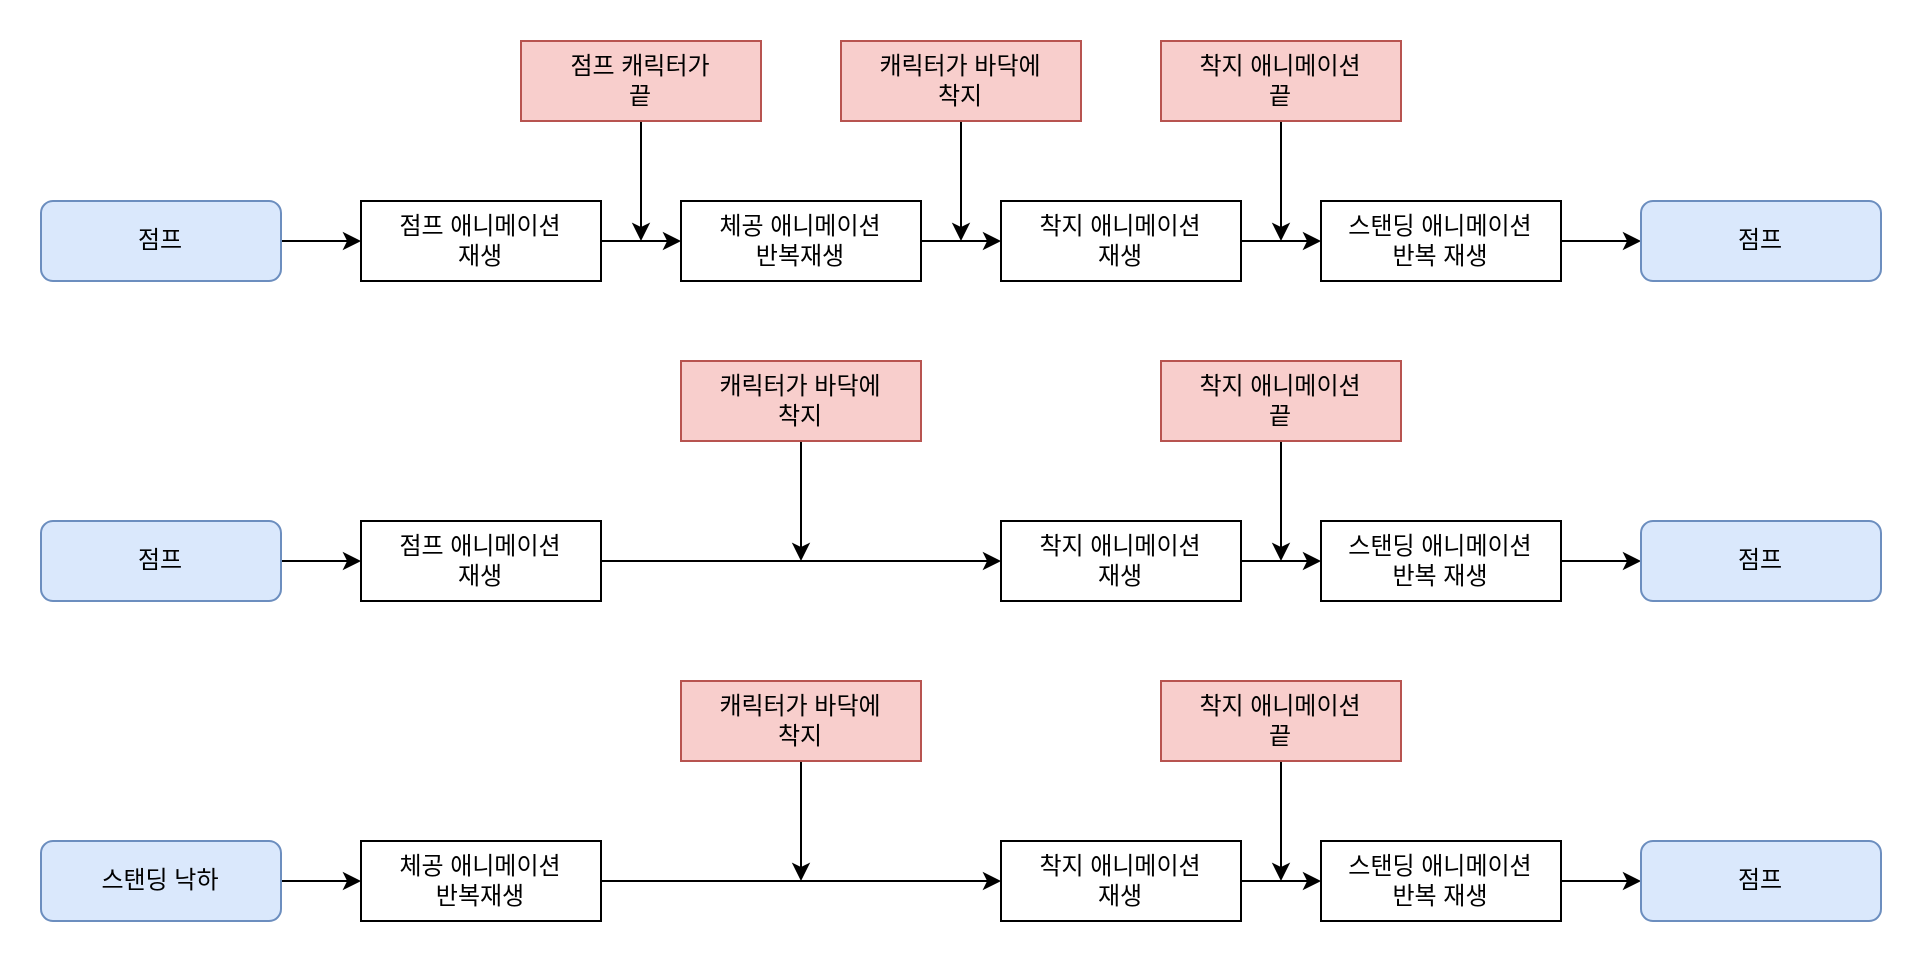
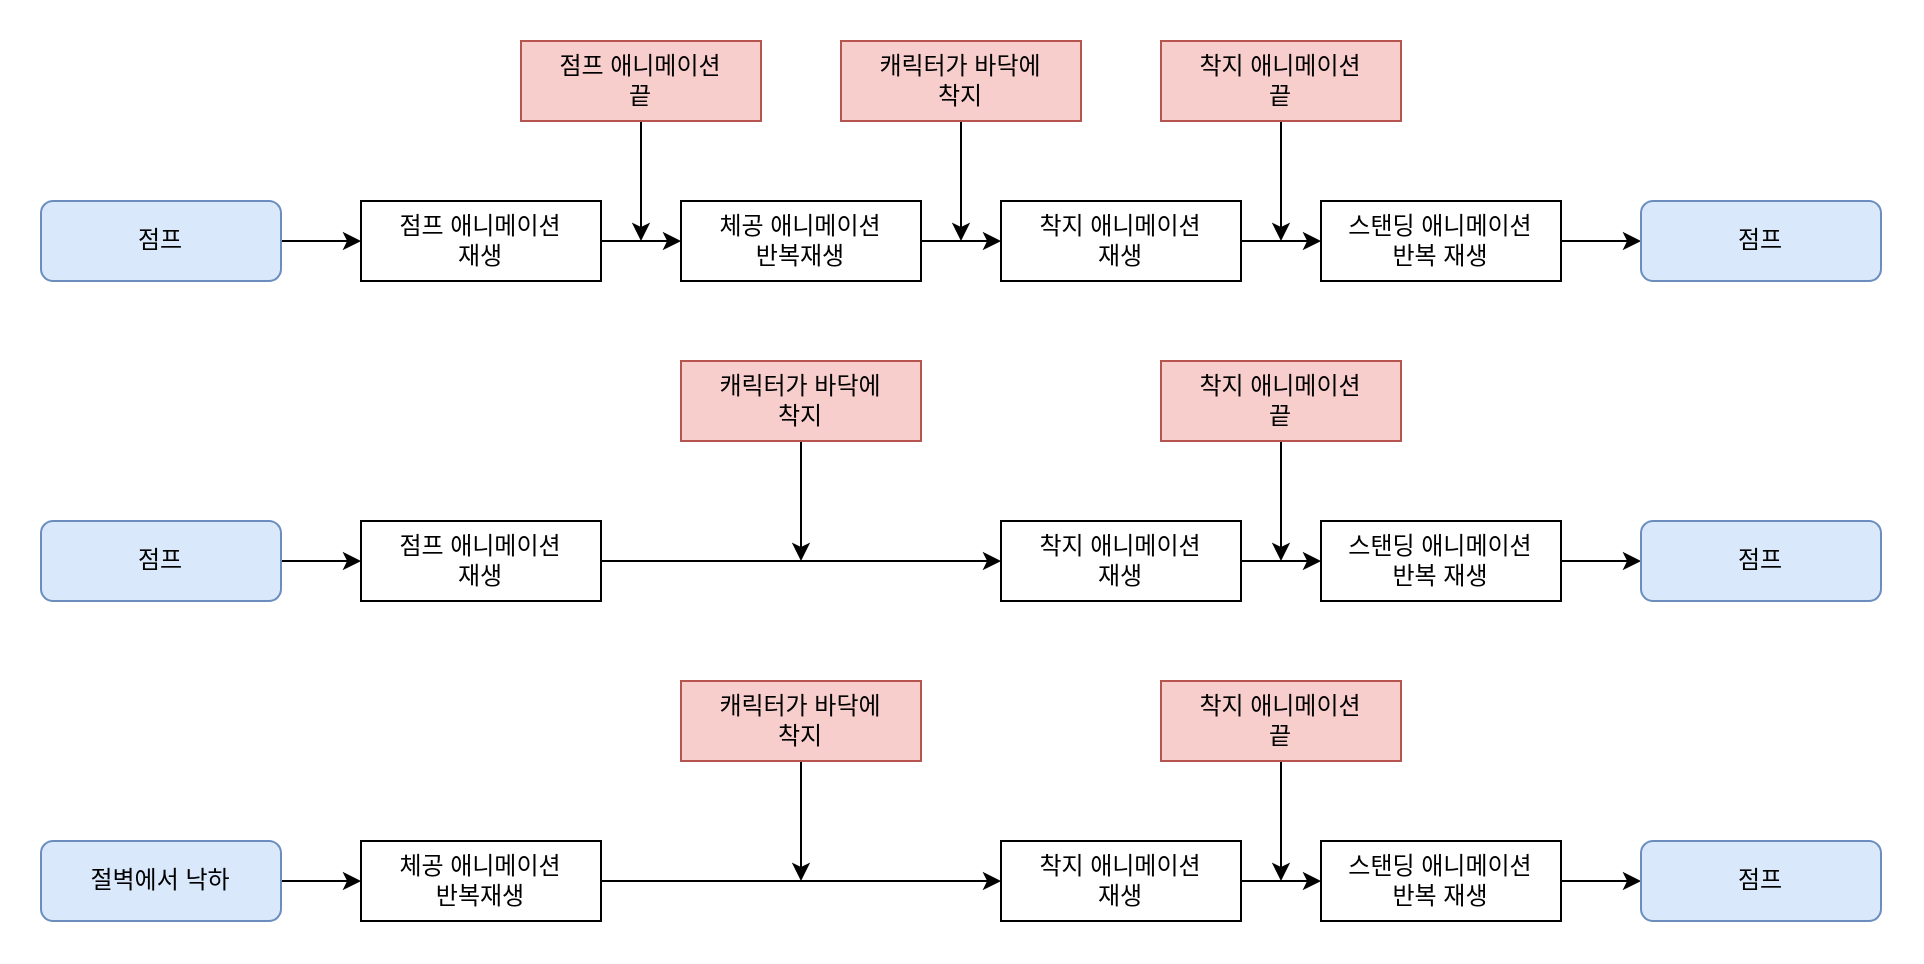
(641, 81) -> (641, 81)
(161, 881) -> (161, 881)
